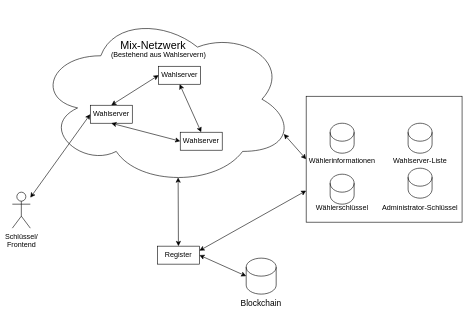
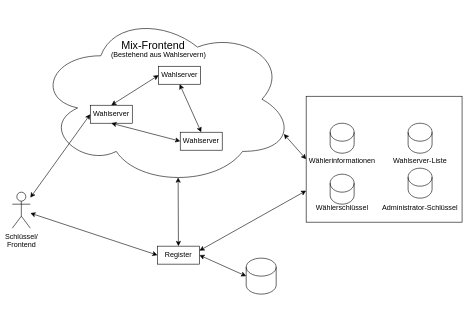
(153, 45) -> (153, 45)
none -> (94, 234)
(261, 303) -> none
